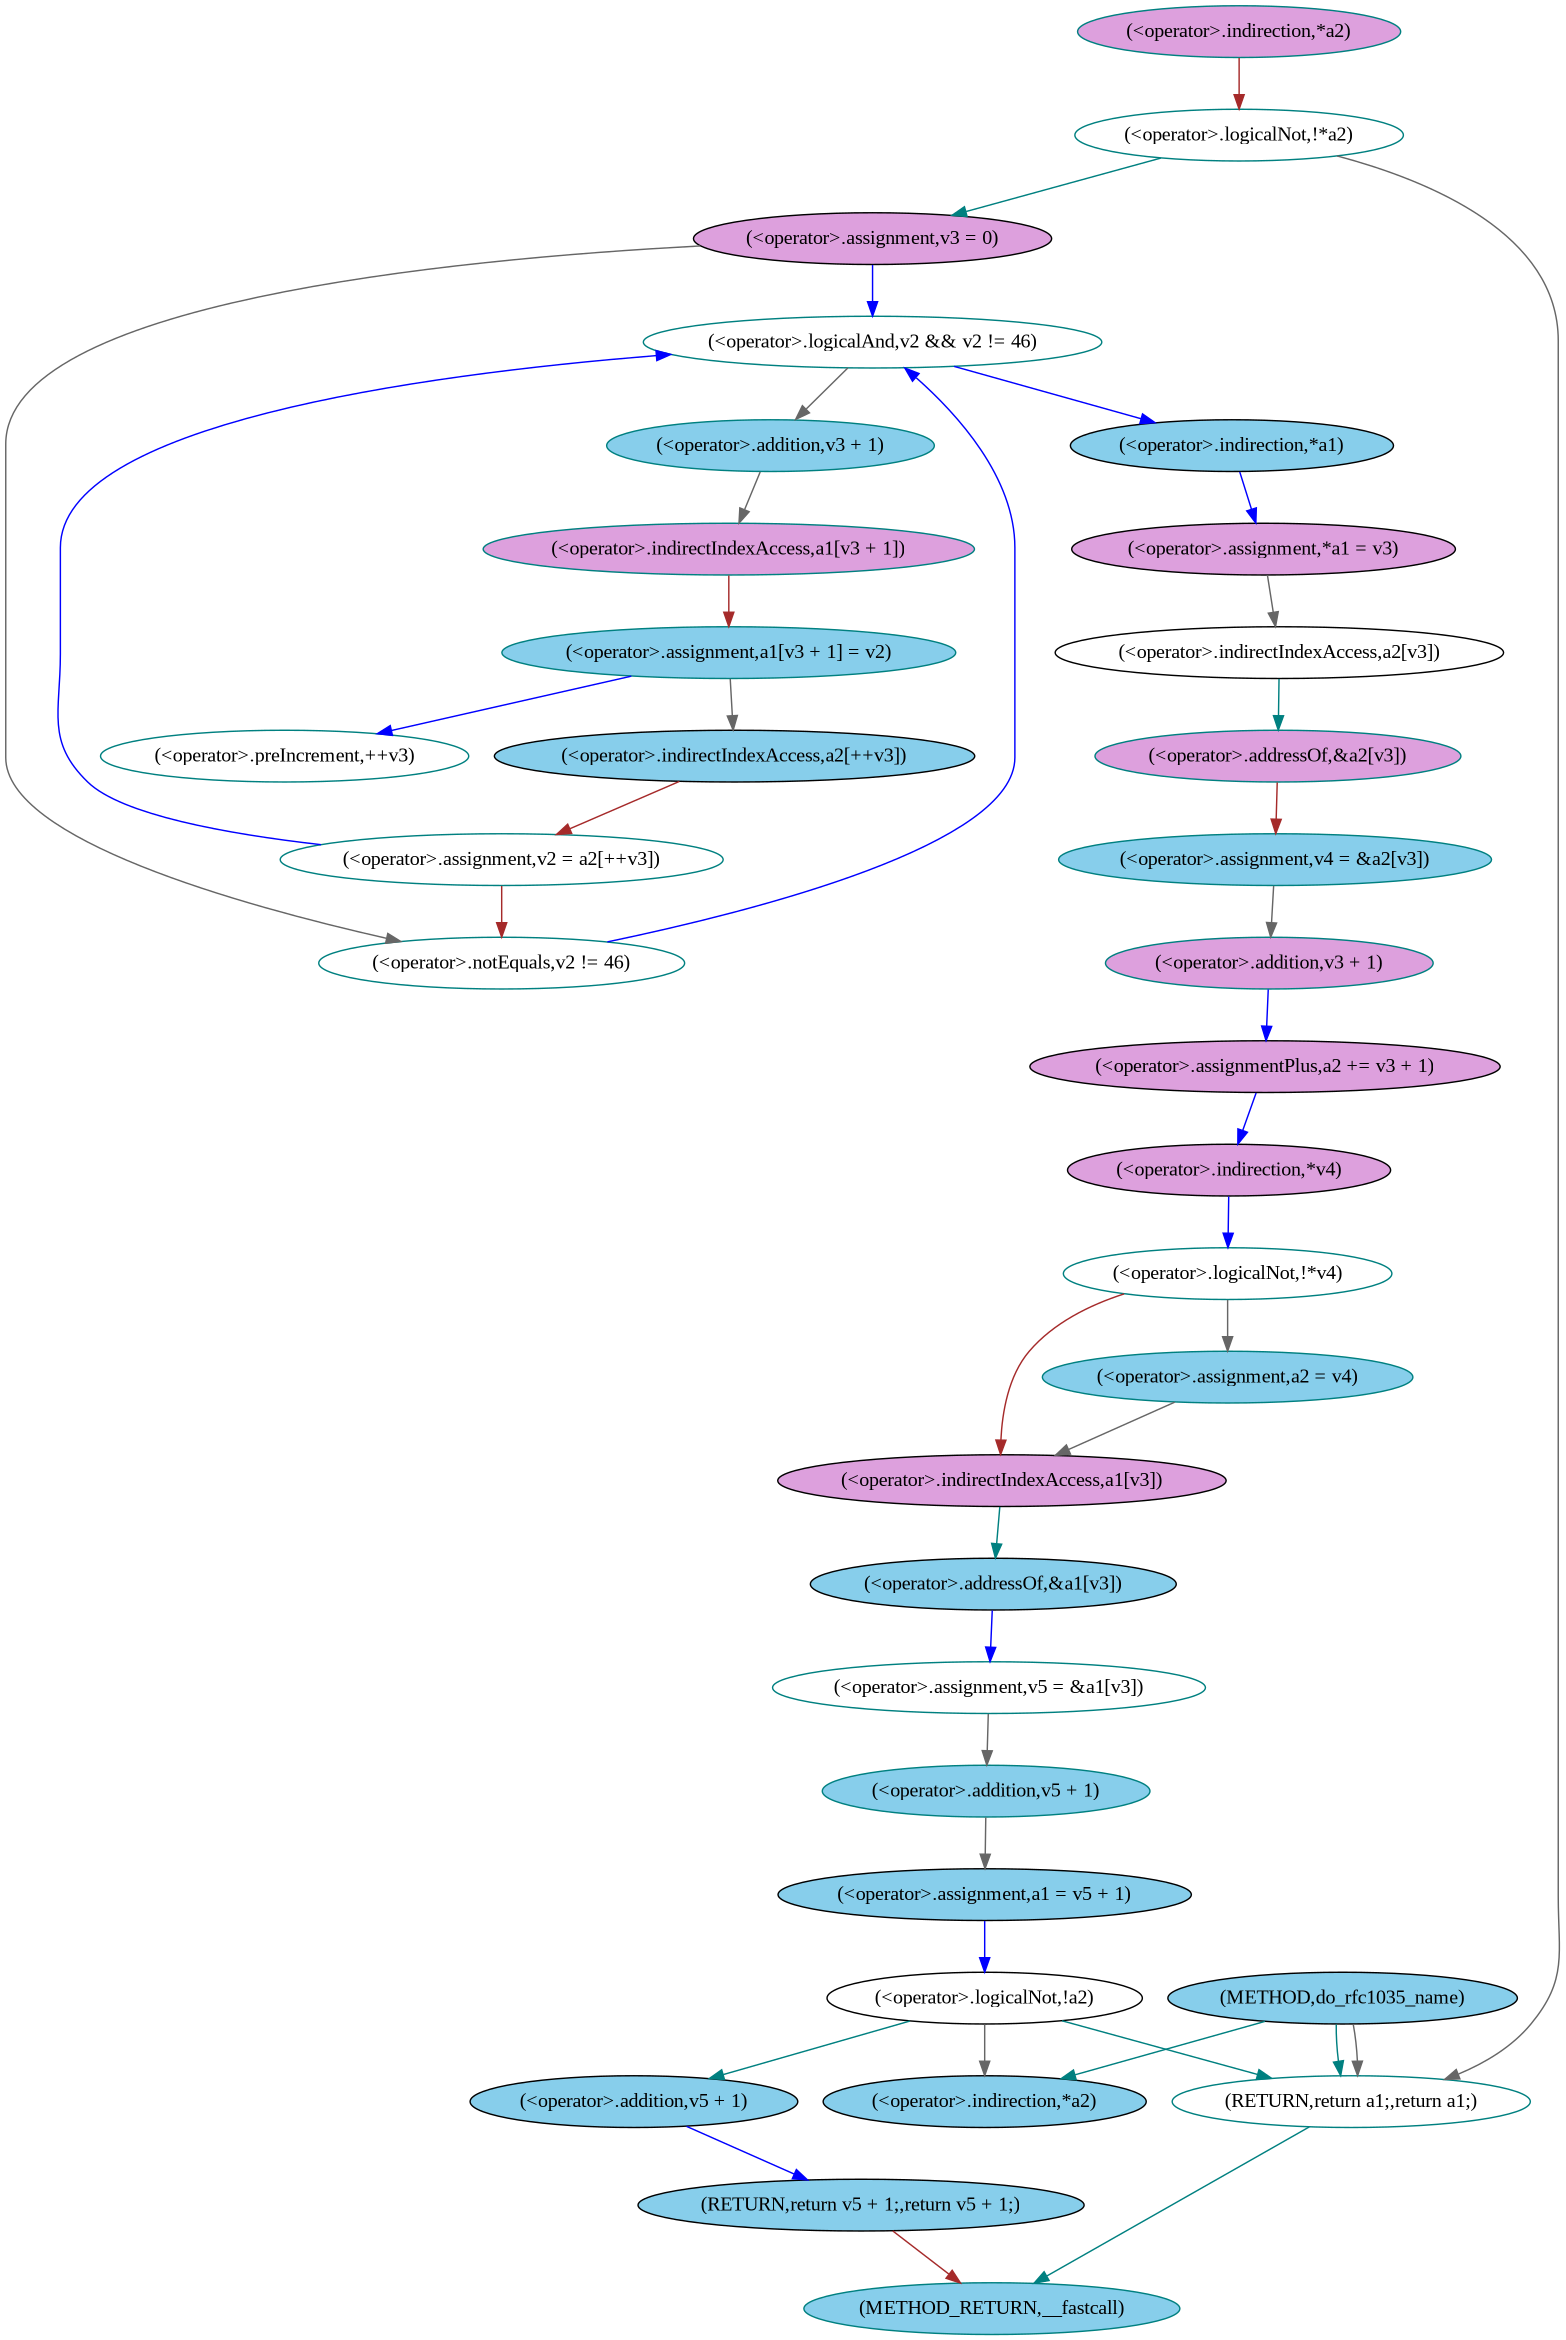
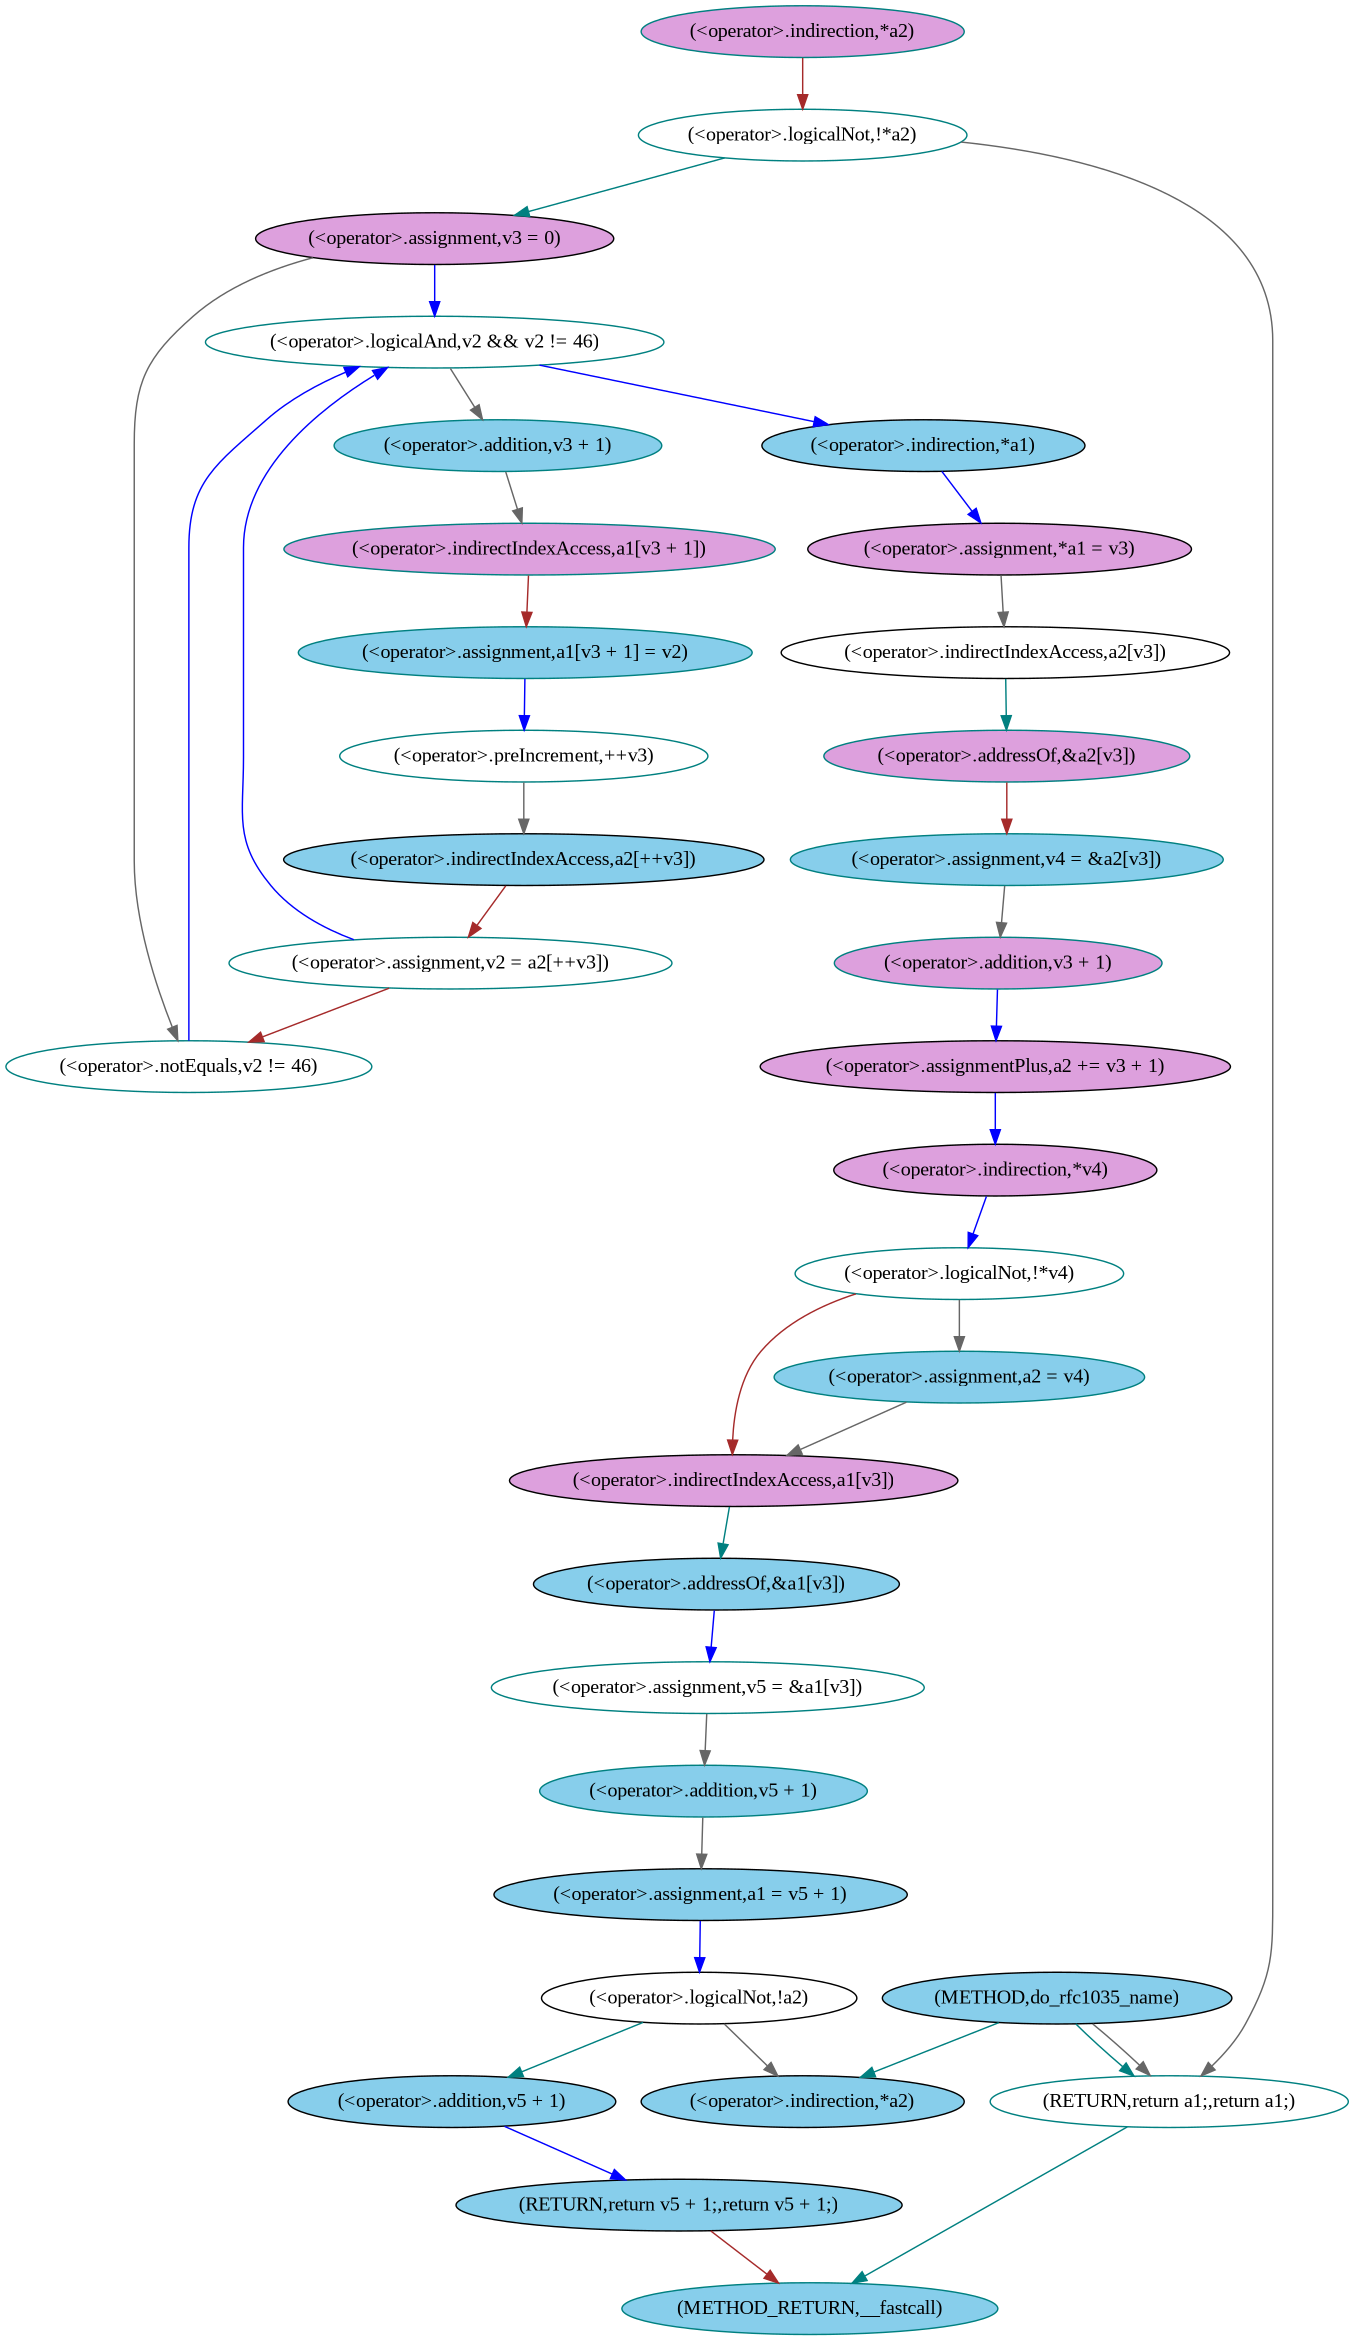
(731, 697) -> (524, 801)
(1145, 2044) -> none
